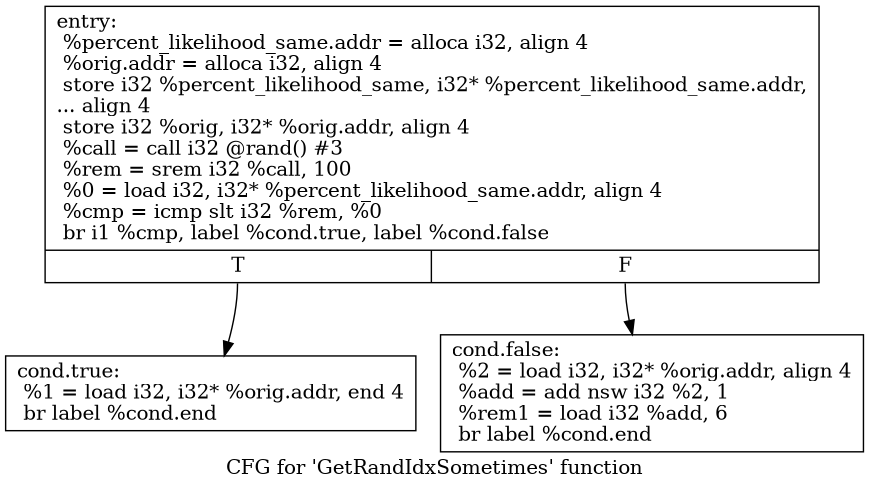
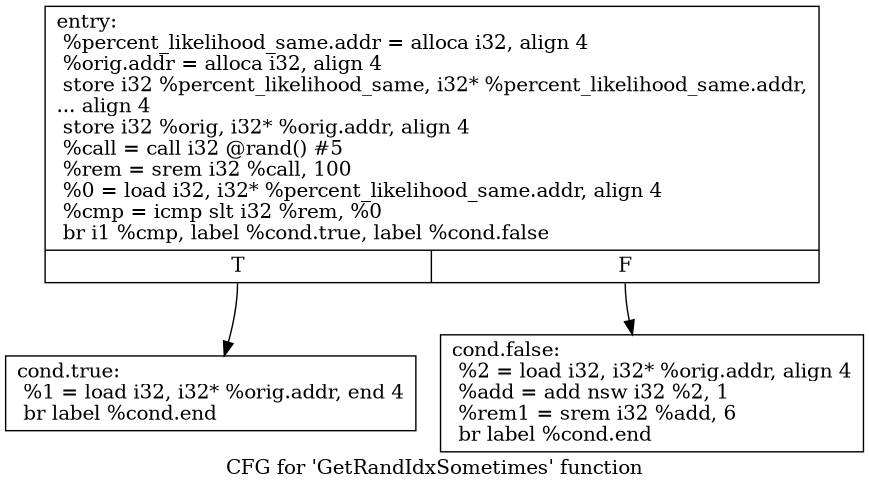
(200, 149) -> (200, 149)
(590, 414) -> (594, 414)
